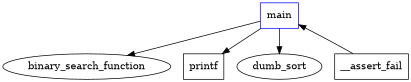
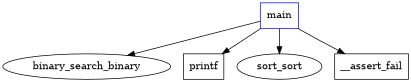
(329, 41) -> (318, 40)
(87, 67) -> (87, 67)
(279, 67) -> (279, 67)
